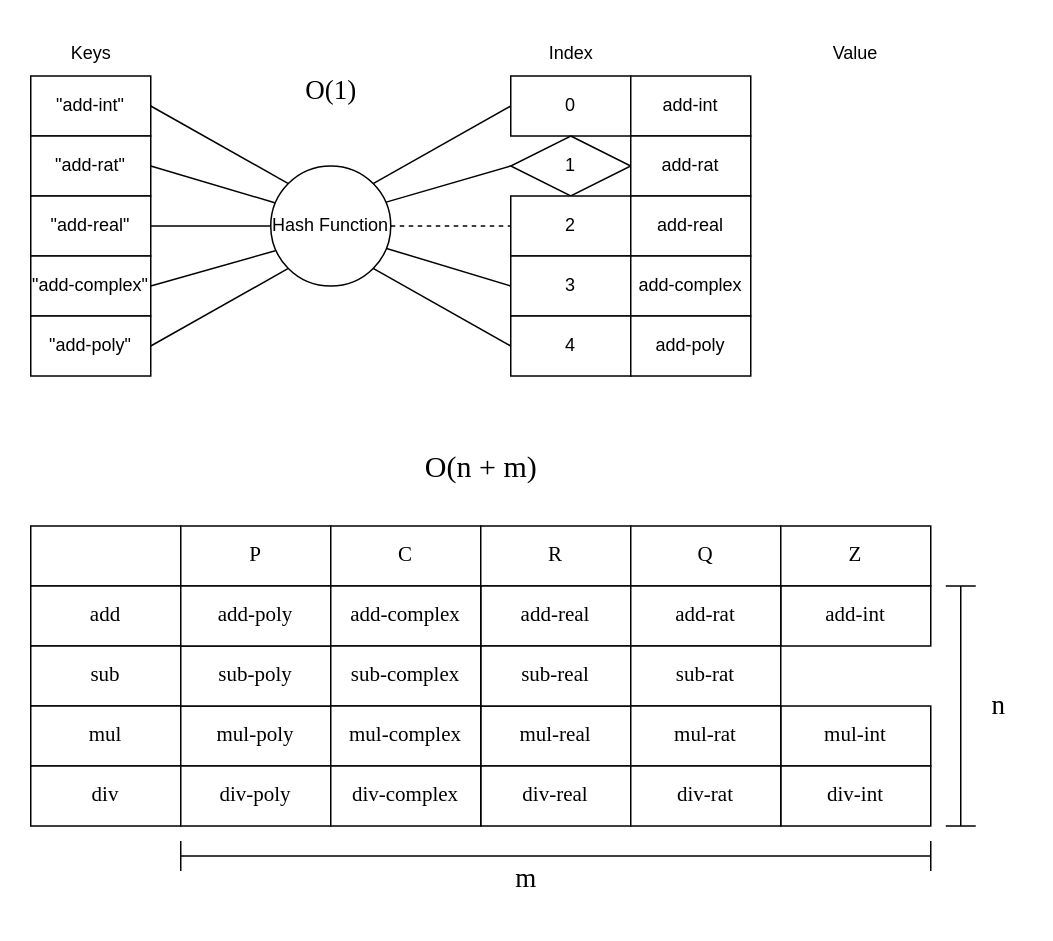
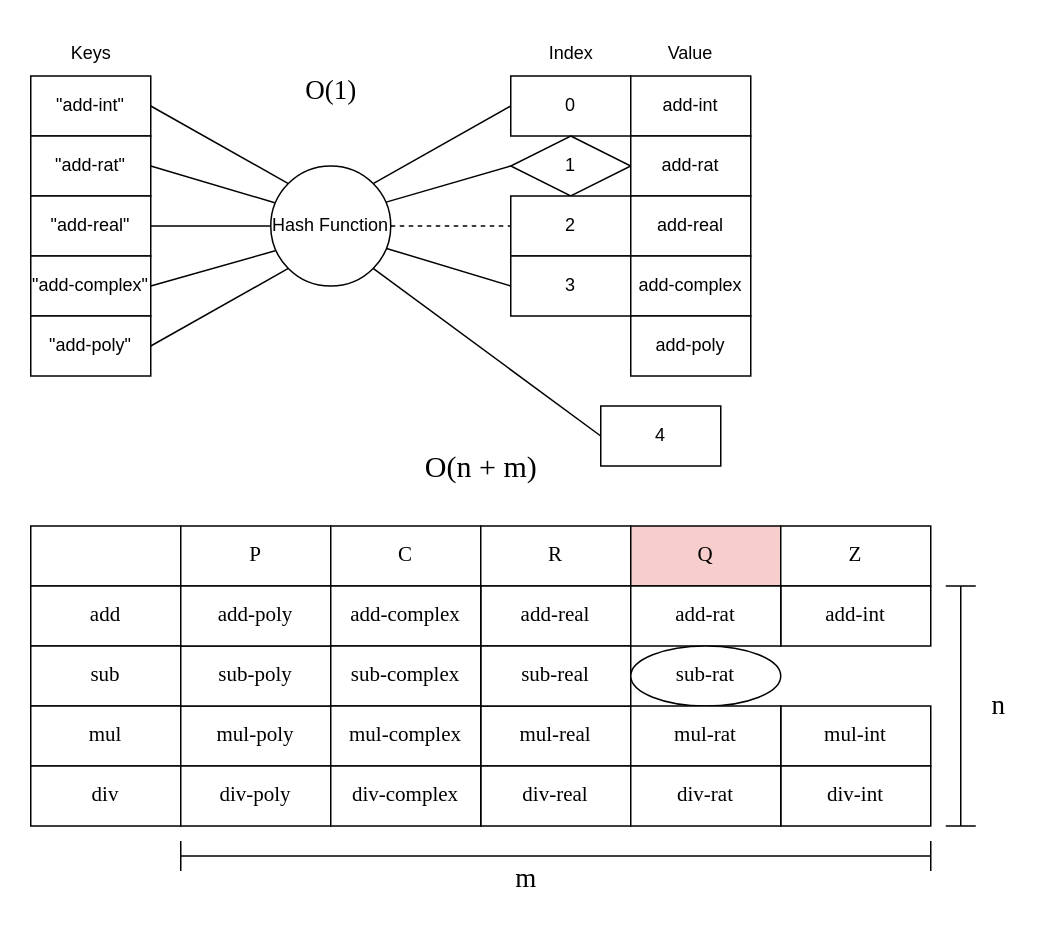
(856, 53) -> (691, 53)
(571, 346) -> (661, 436)
(706, 556) -> (706, 556)
(706, 676) -> (706, 676)
